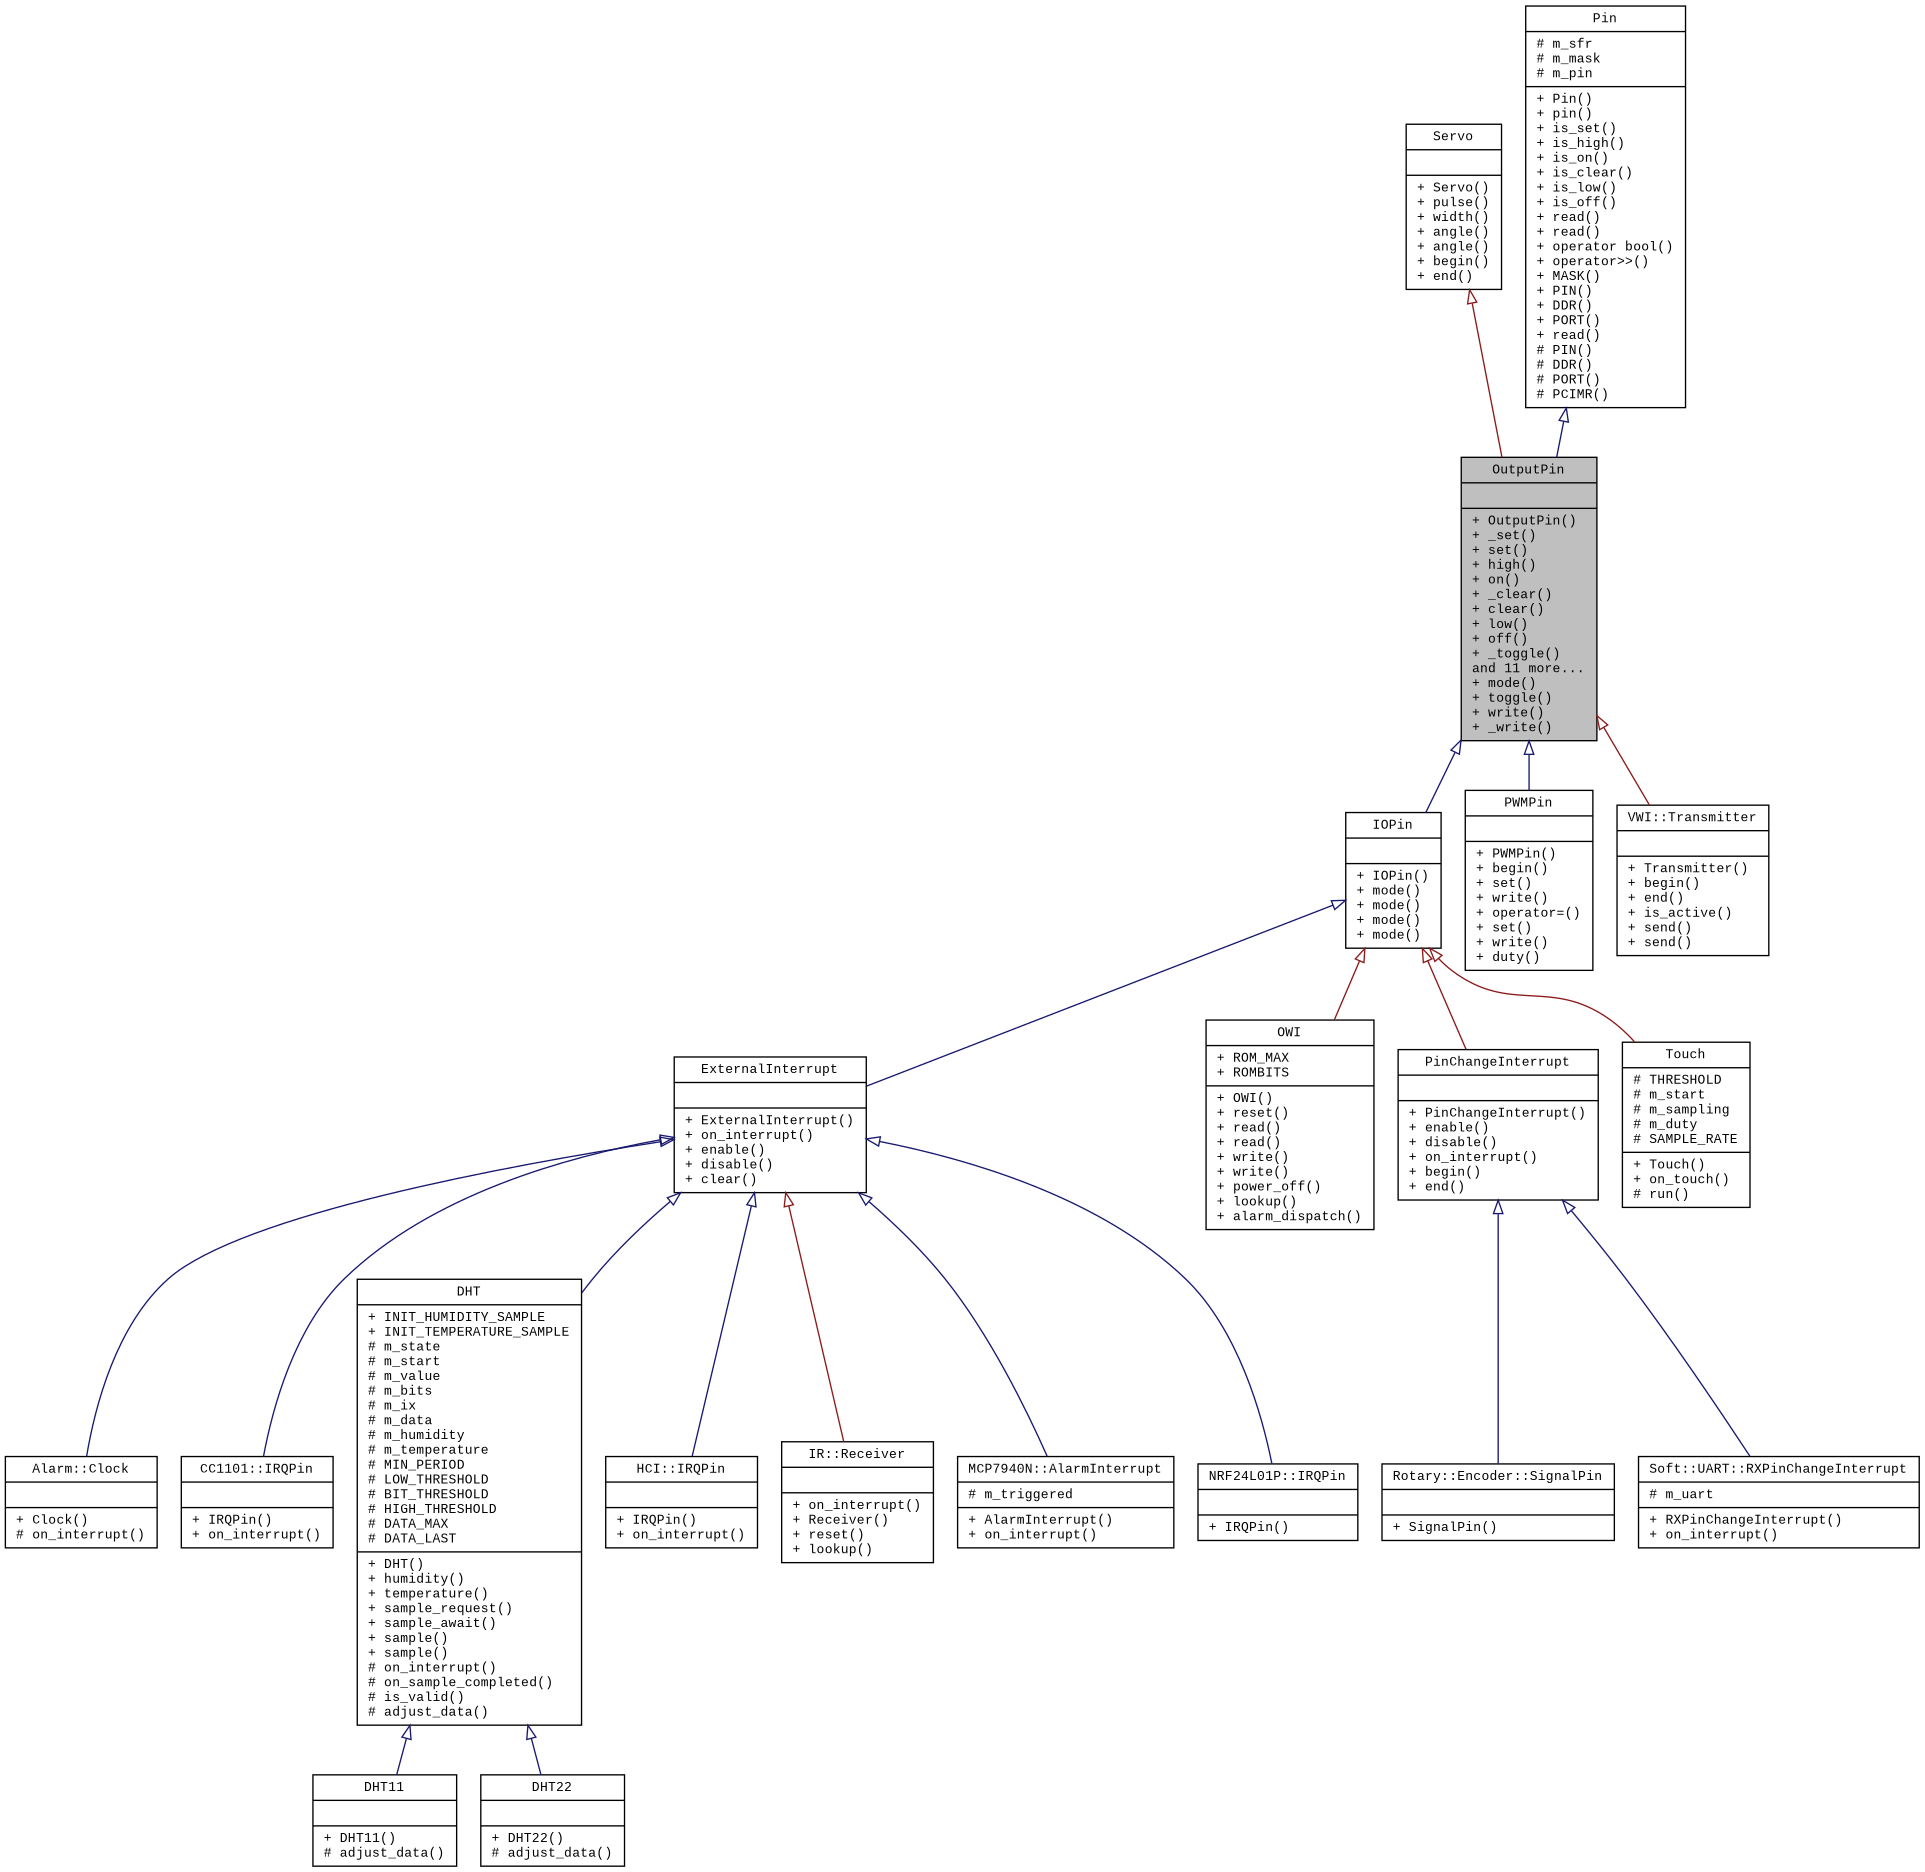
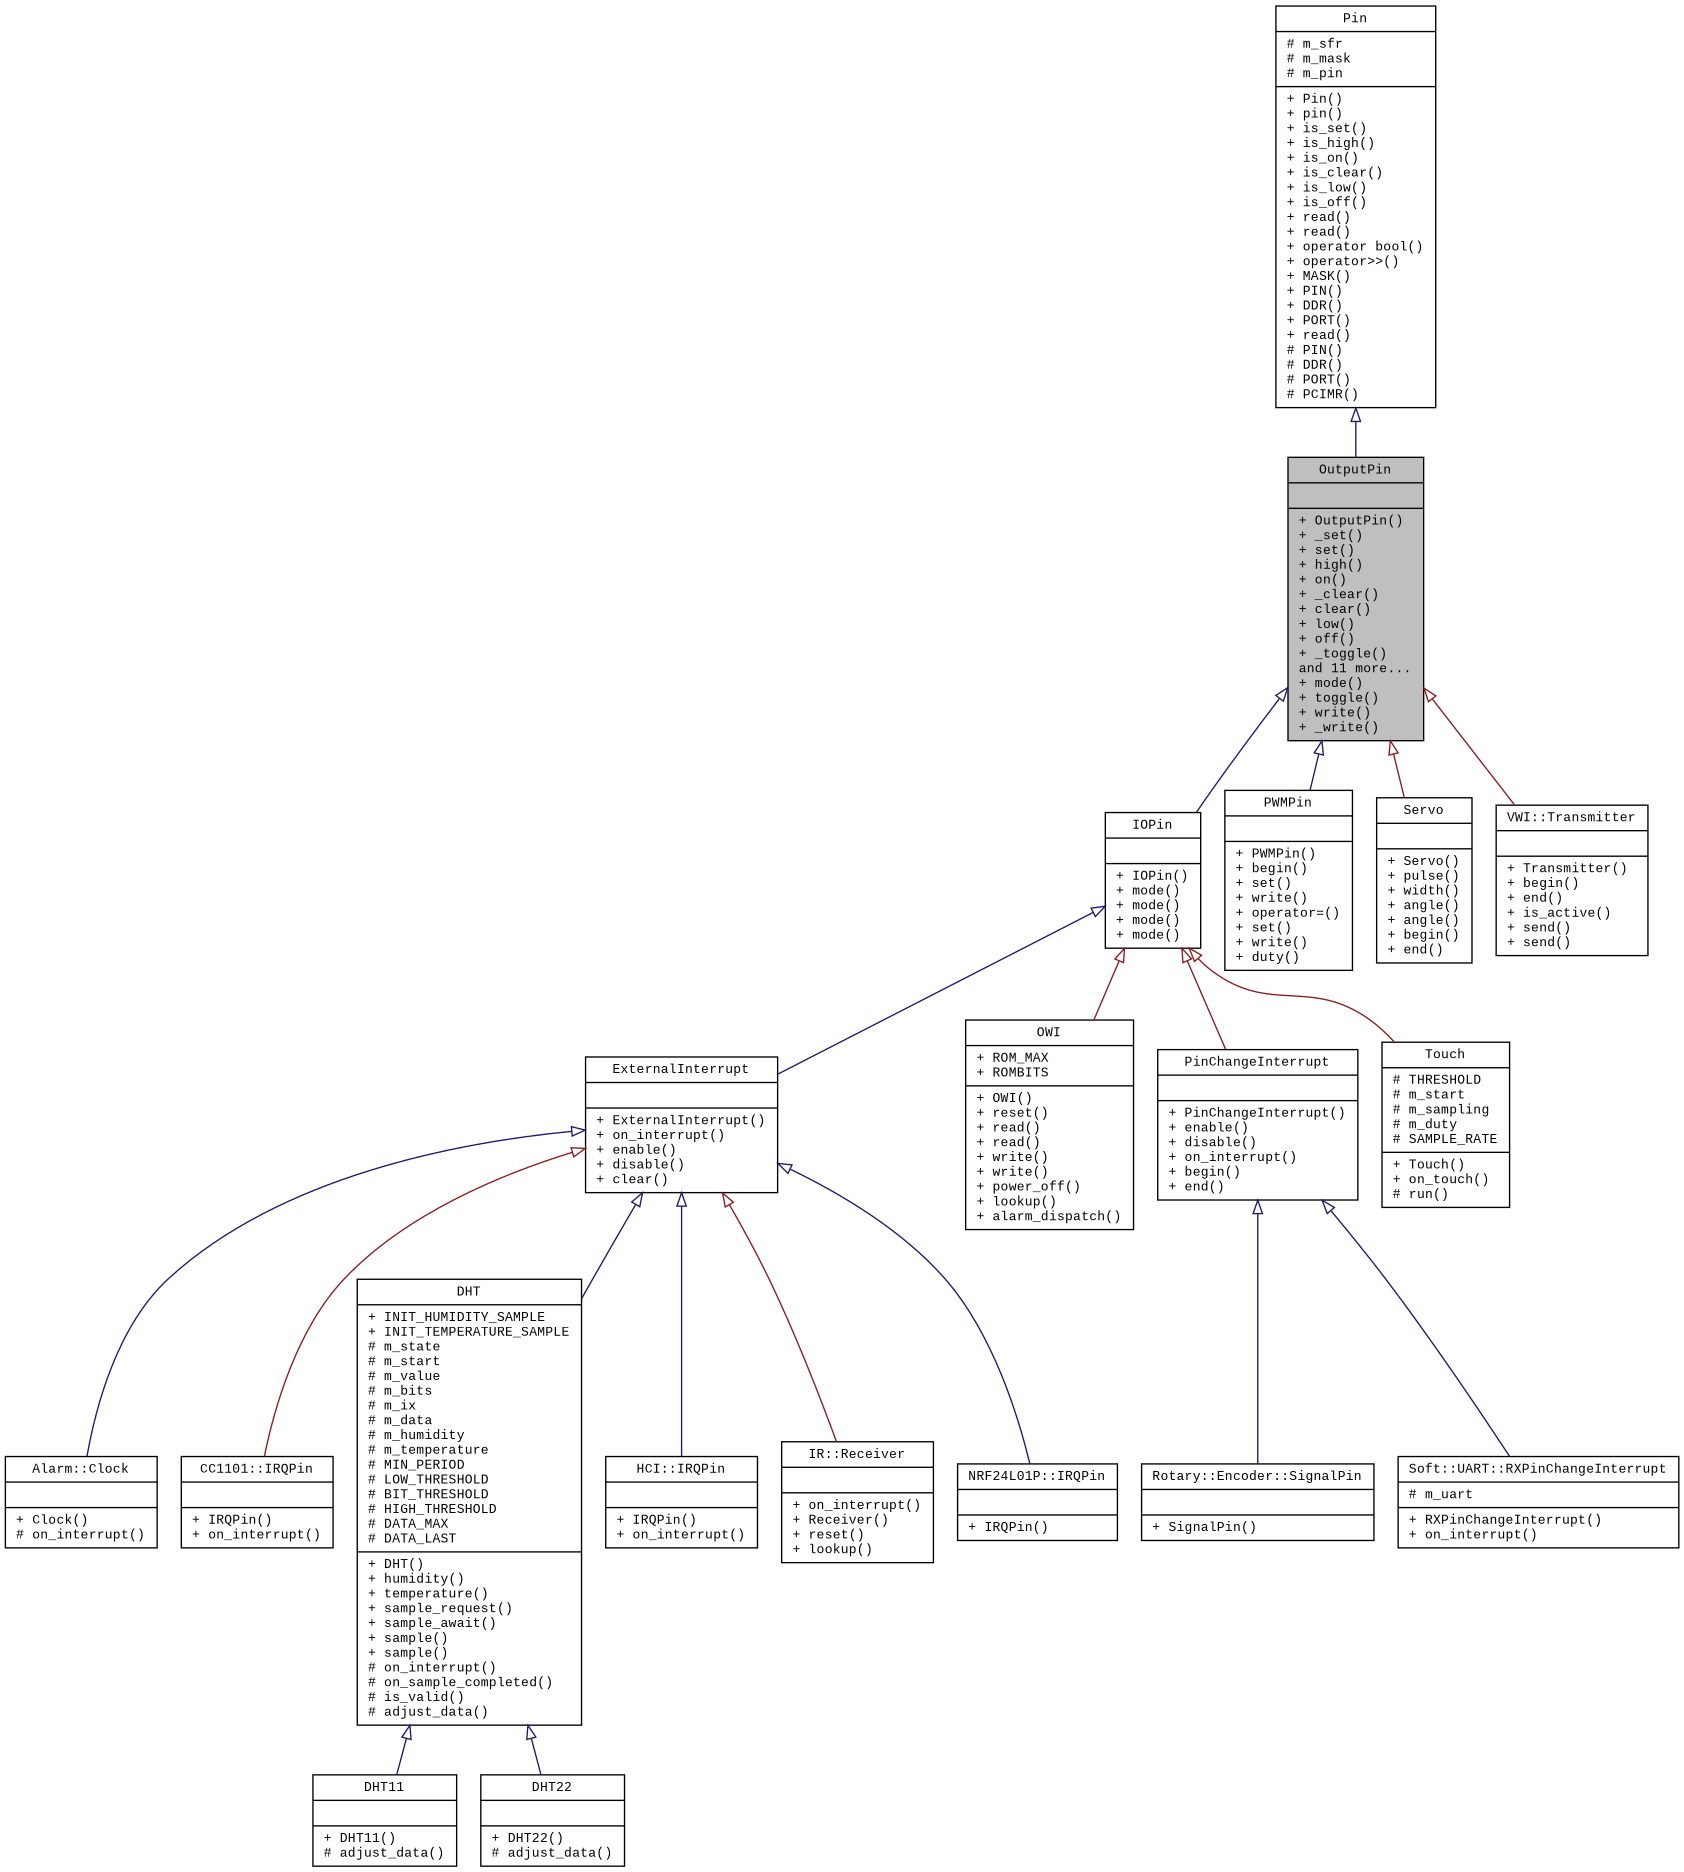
(1487, 380) -> (1399, 776)
(404, 1232) -> (368, 1256)
(1066, 1502) -> none
